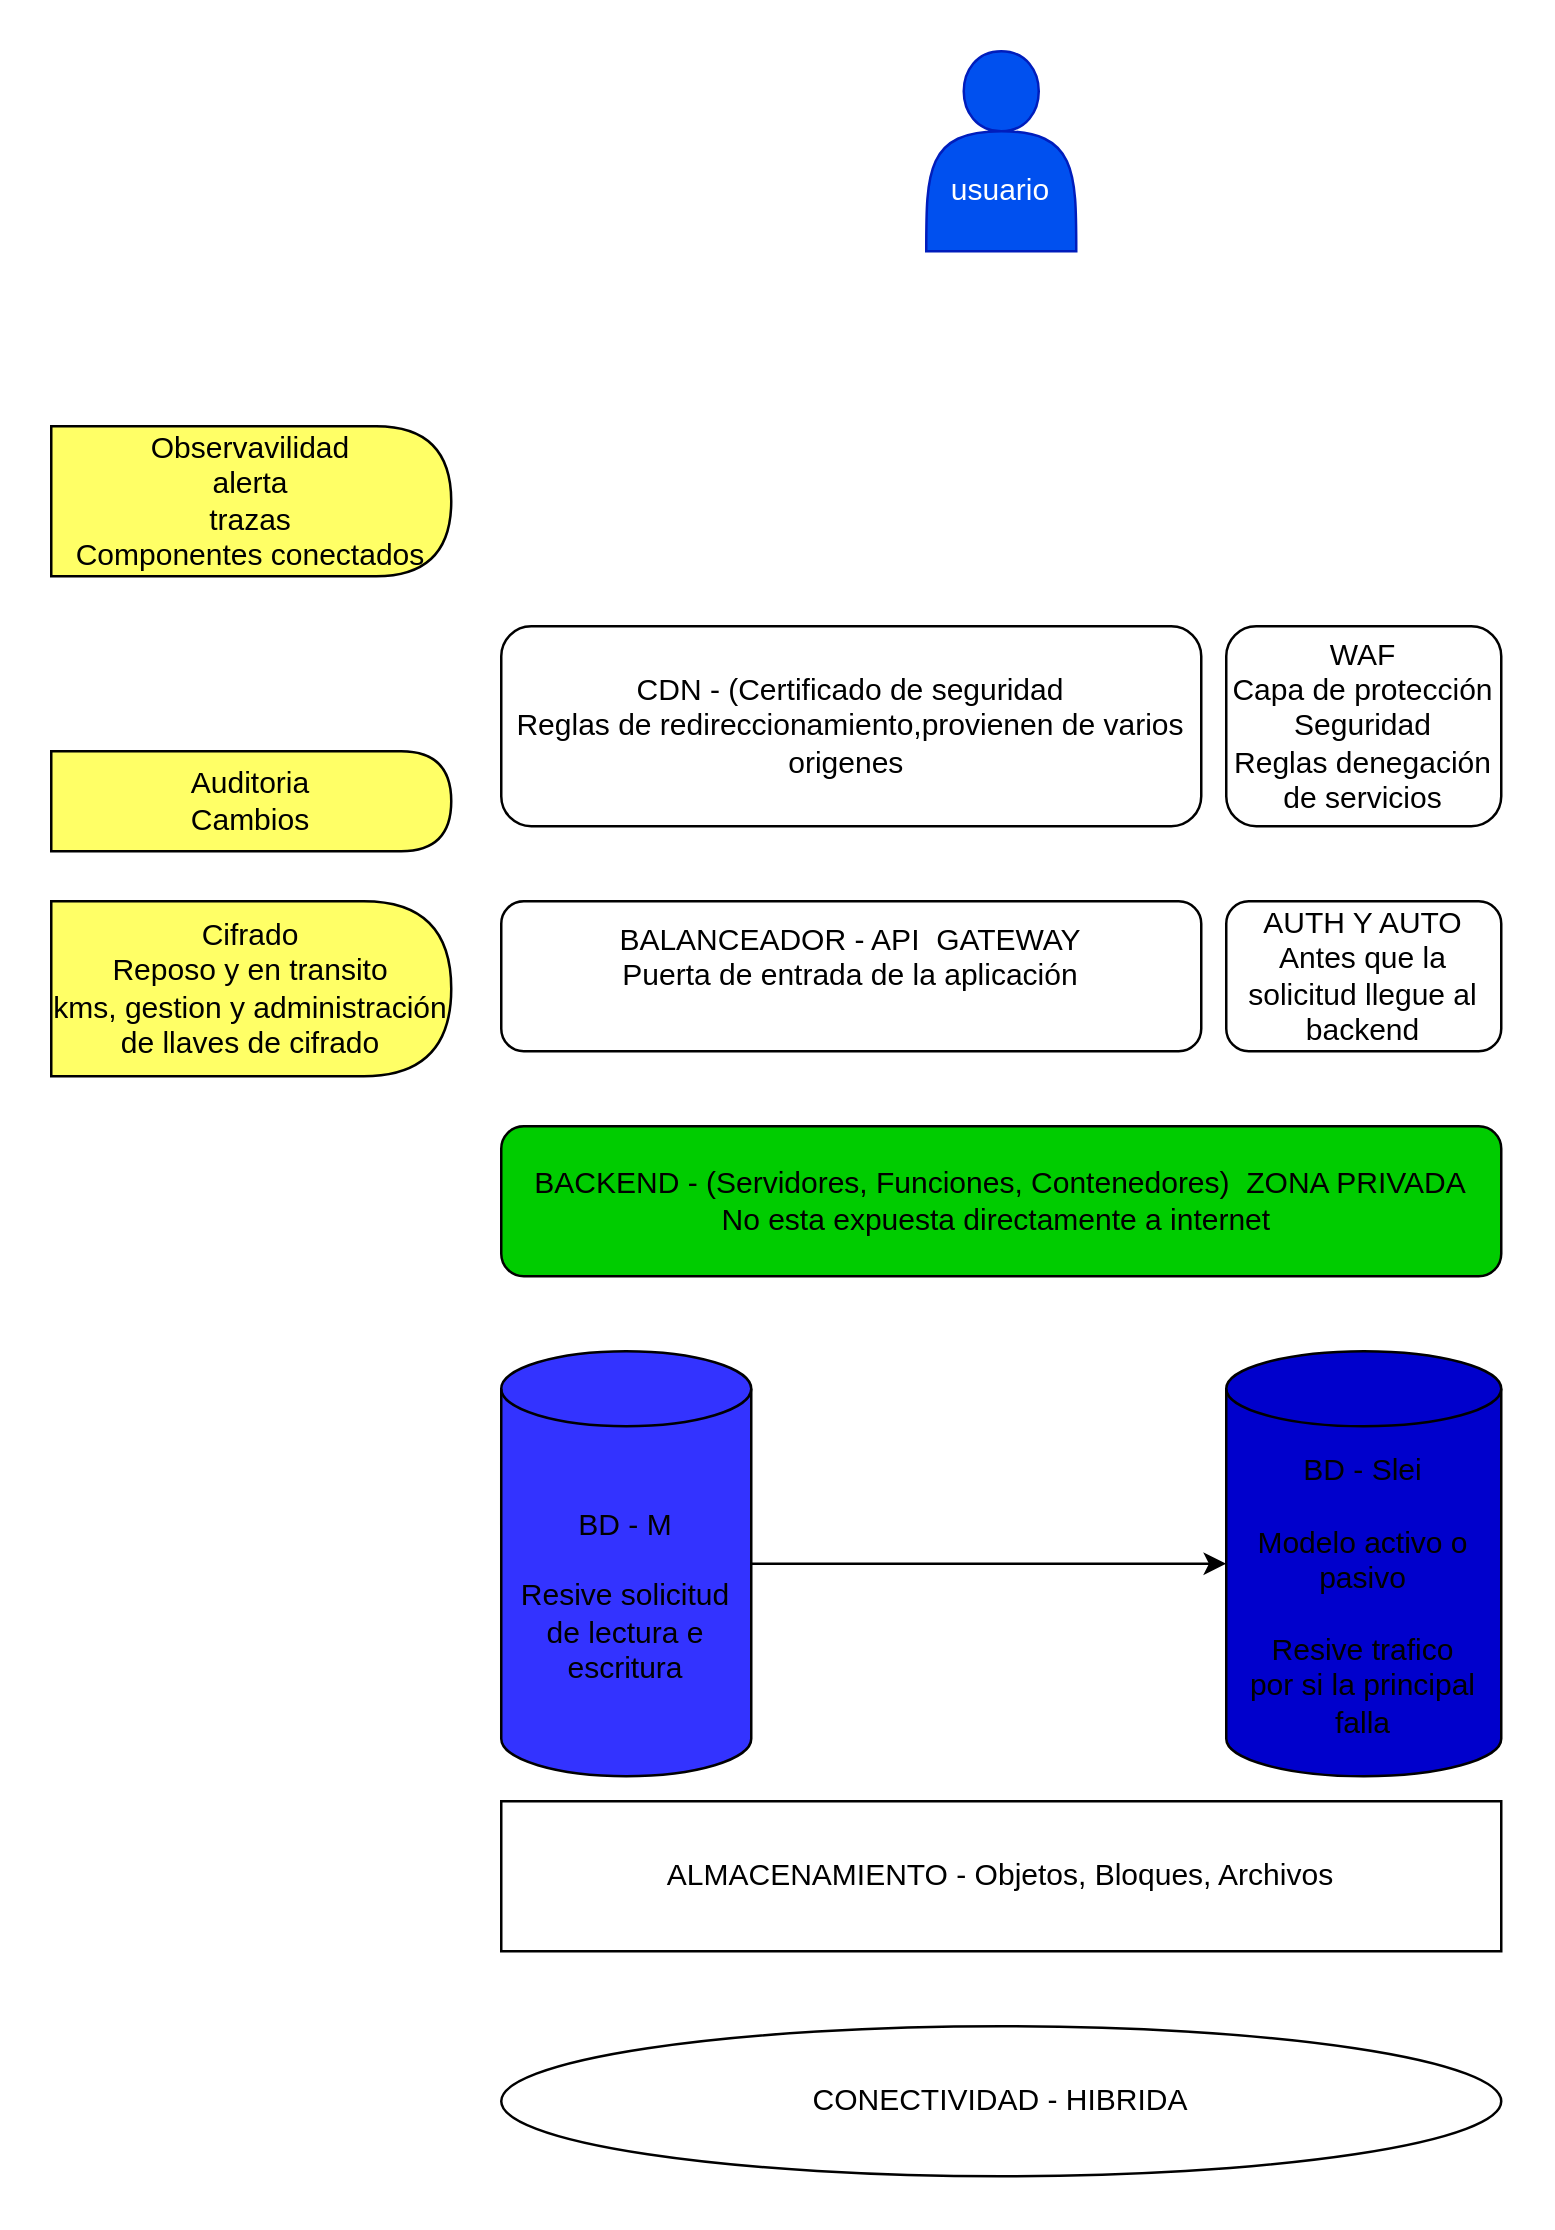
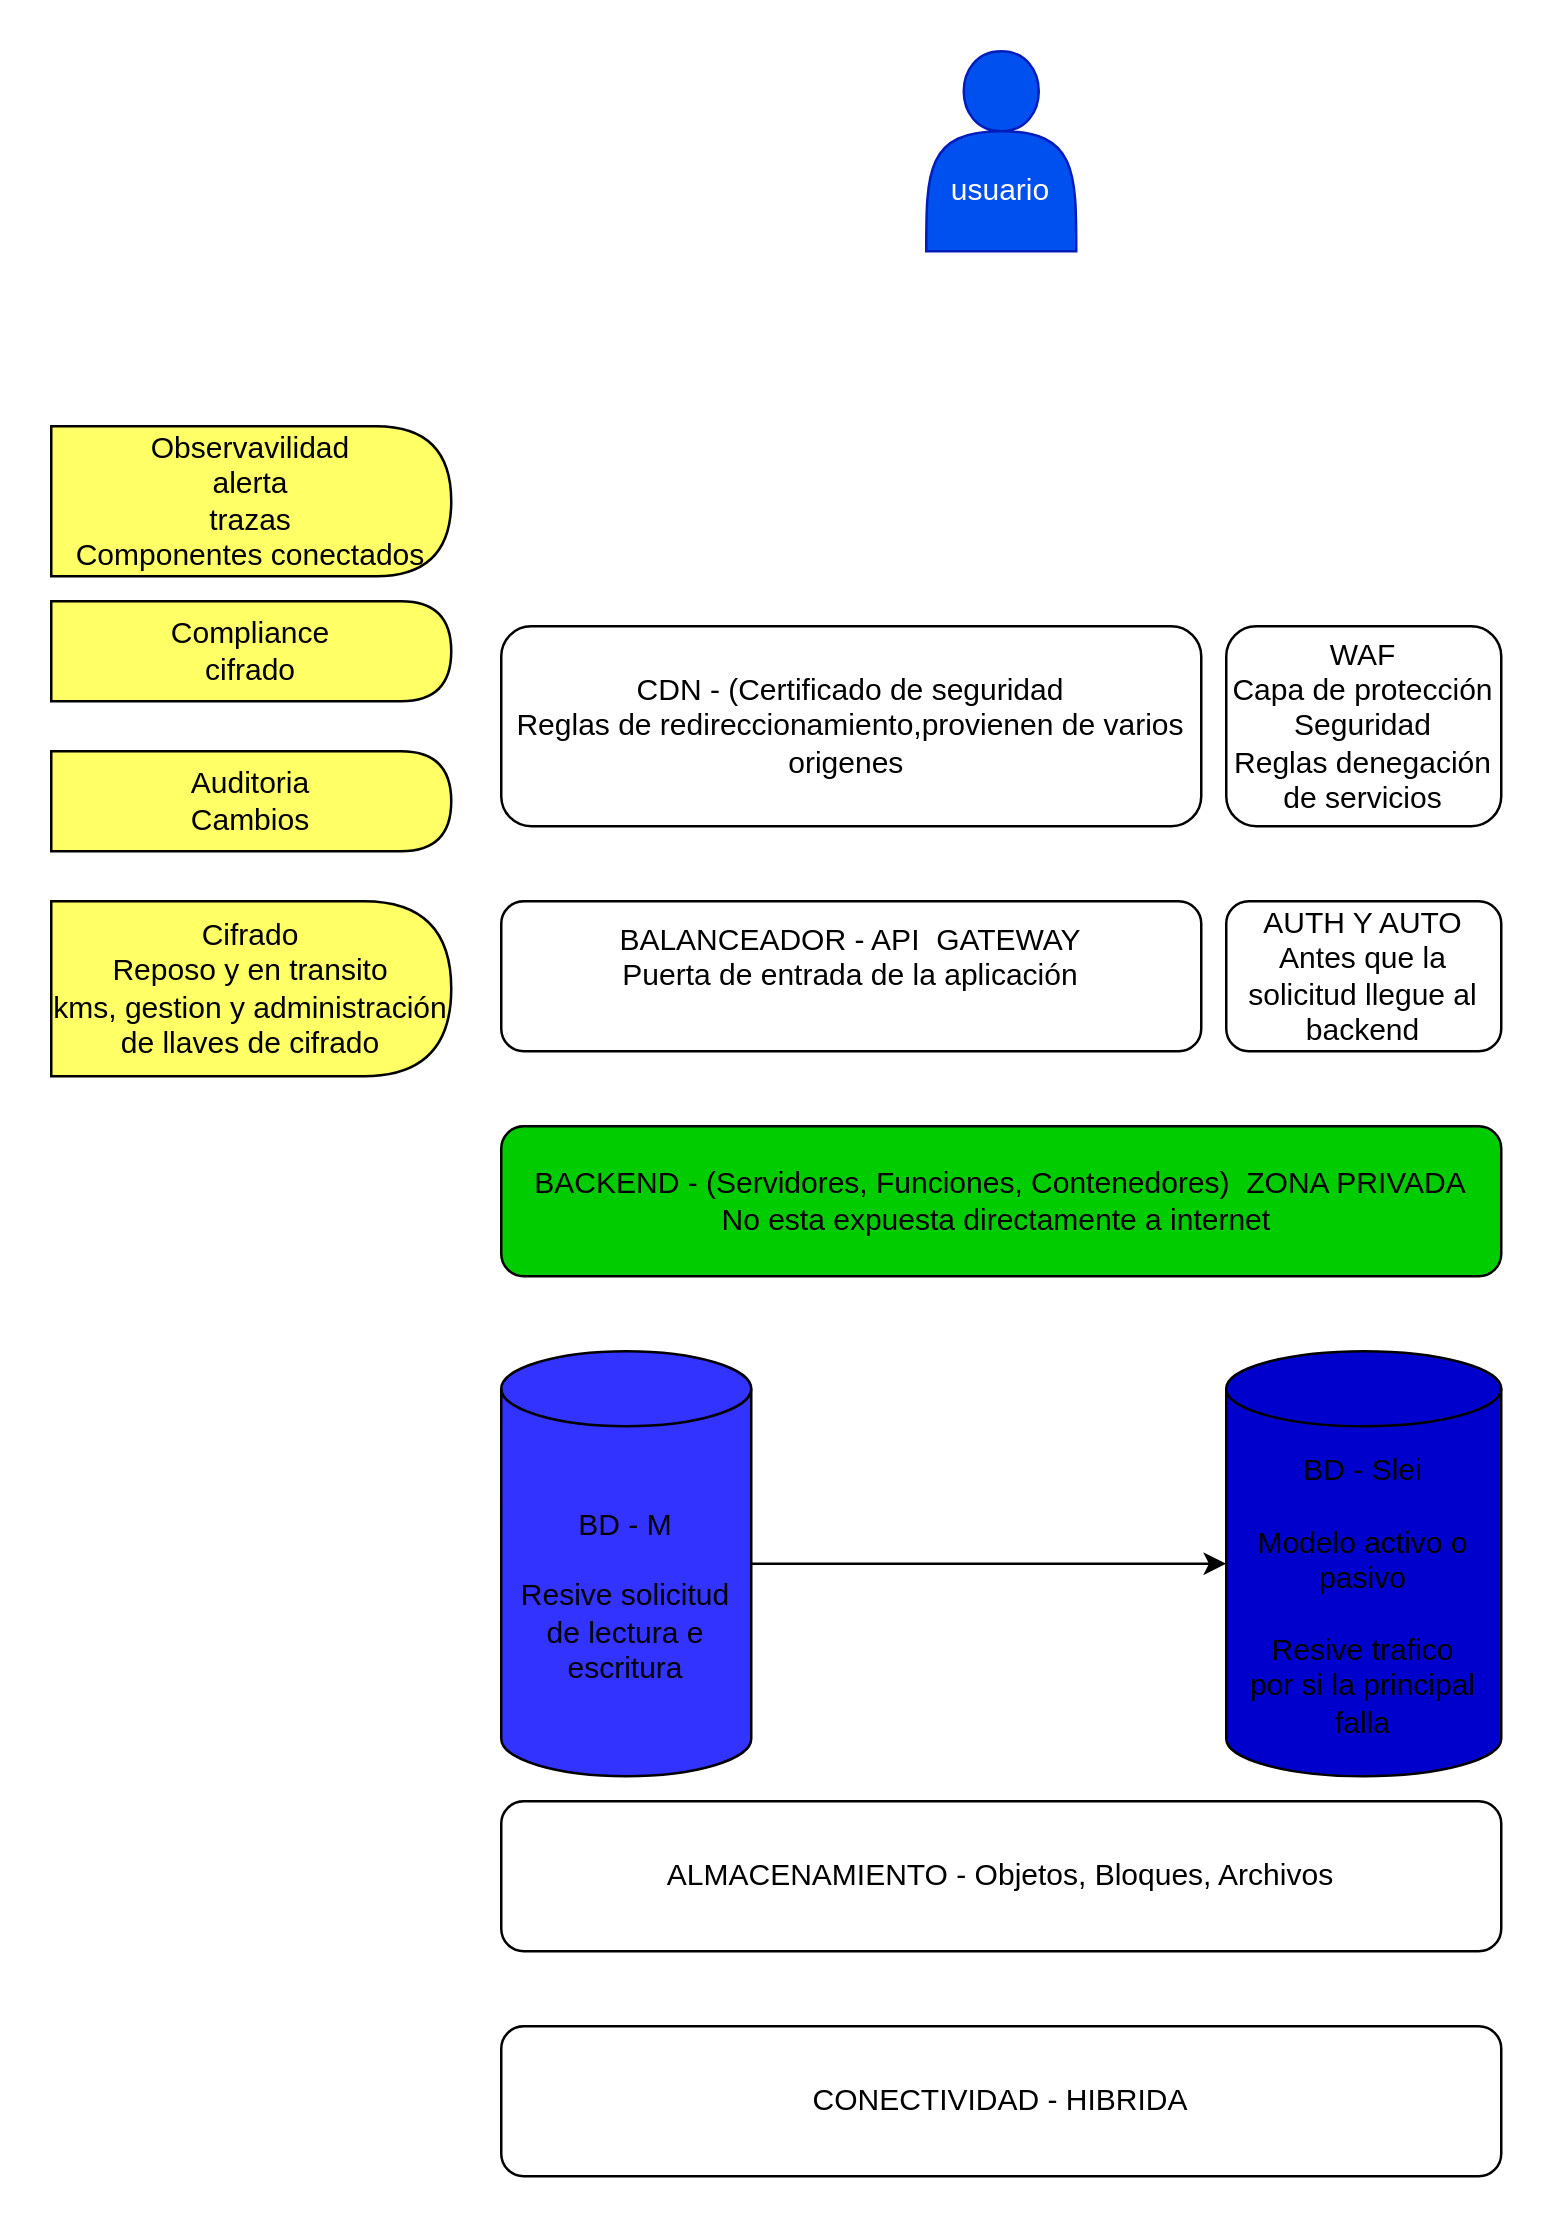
none -> (251, 651)
(1001, 1876) -> (1001, 1876)
(1001, 2101) -> (1001, 2101)
